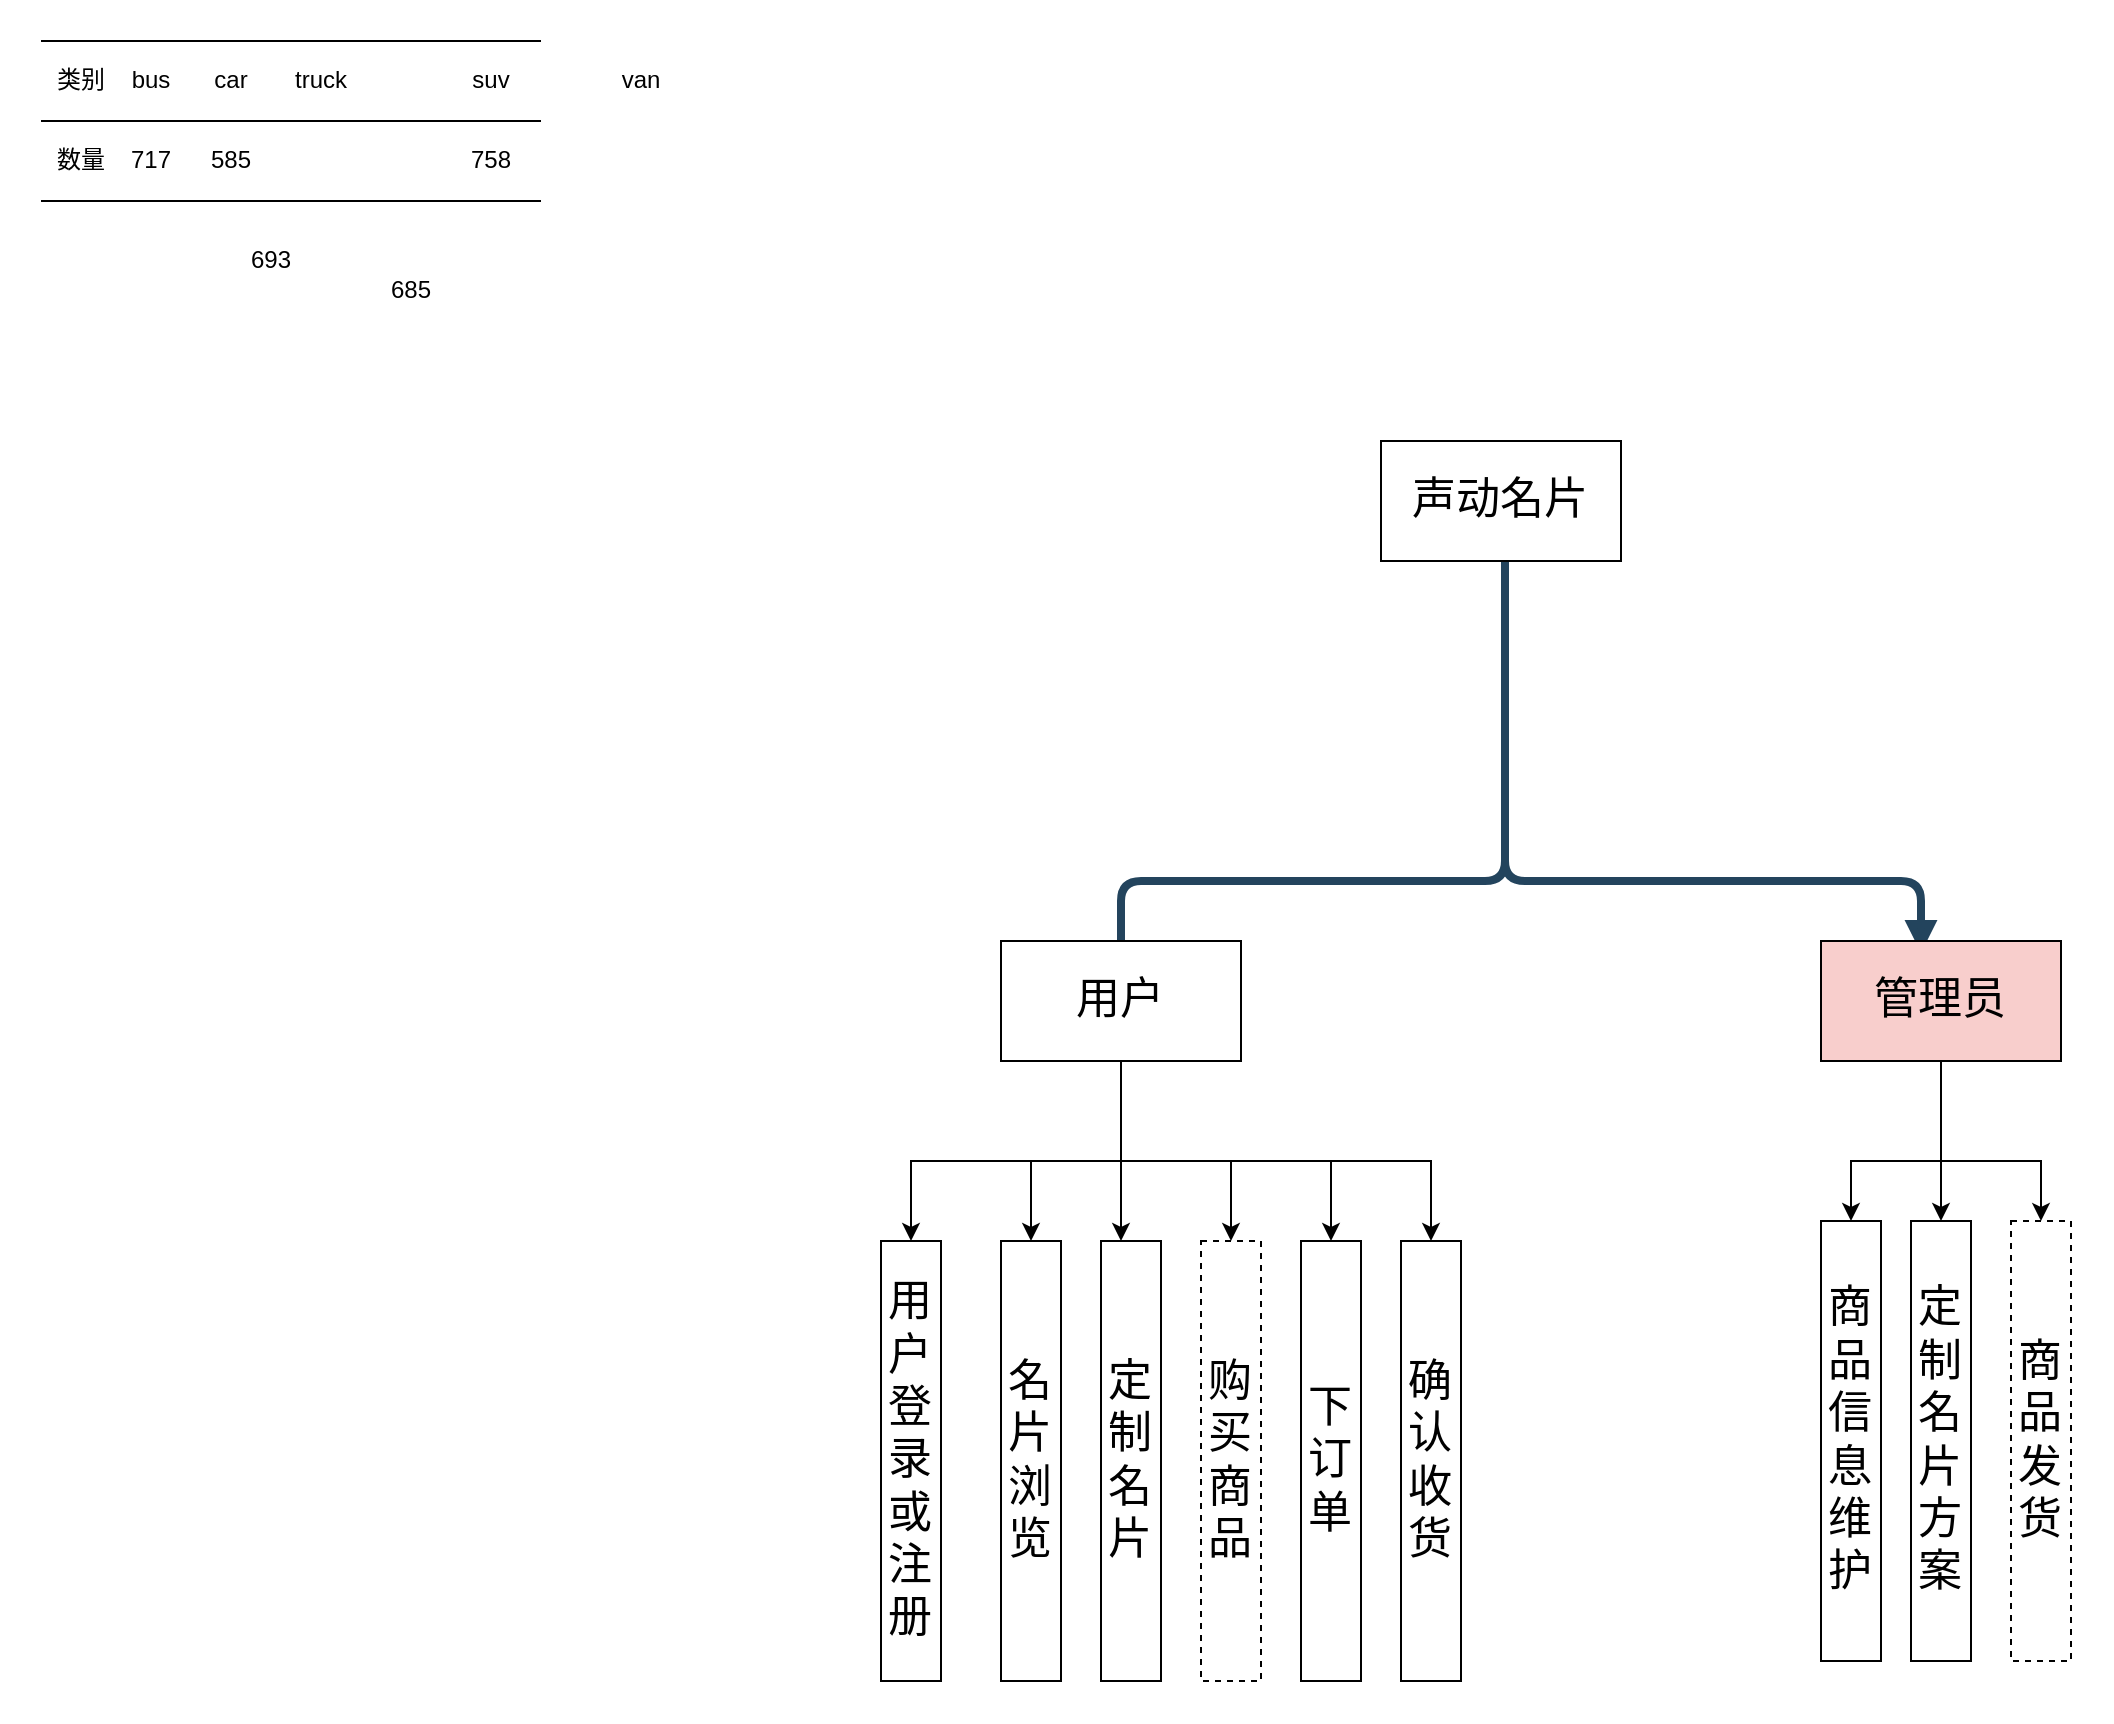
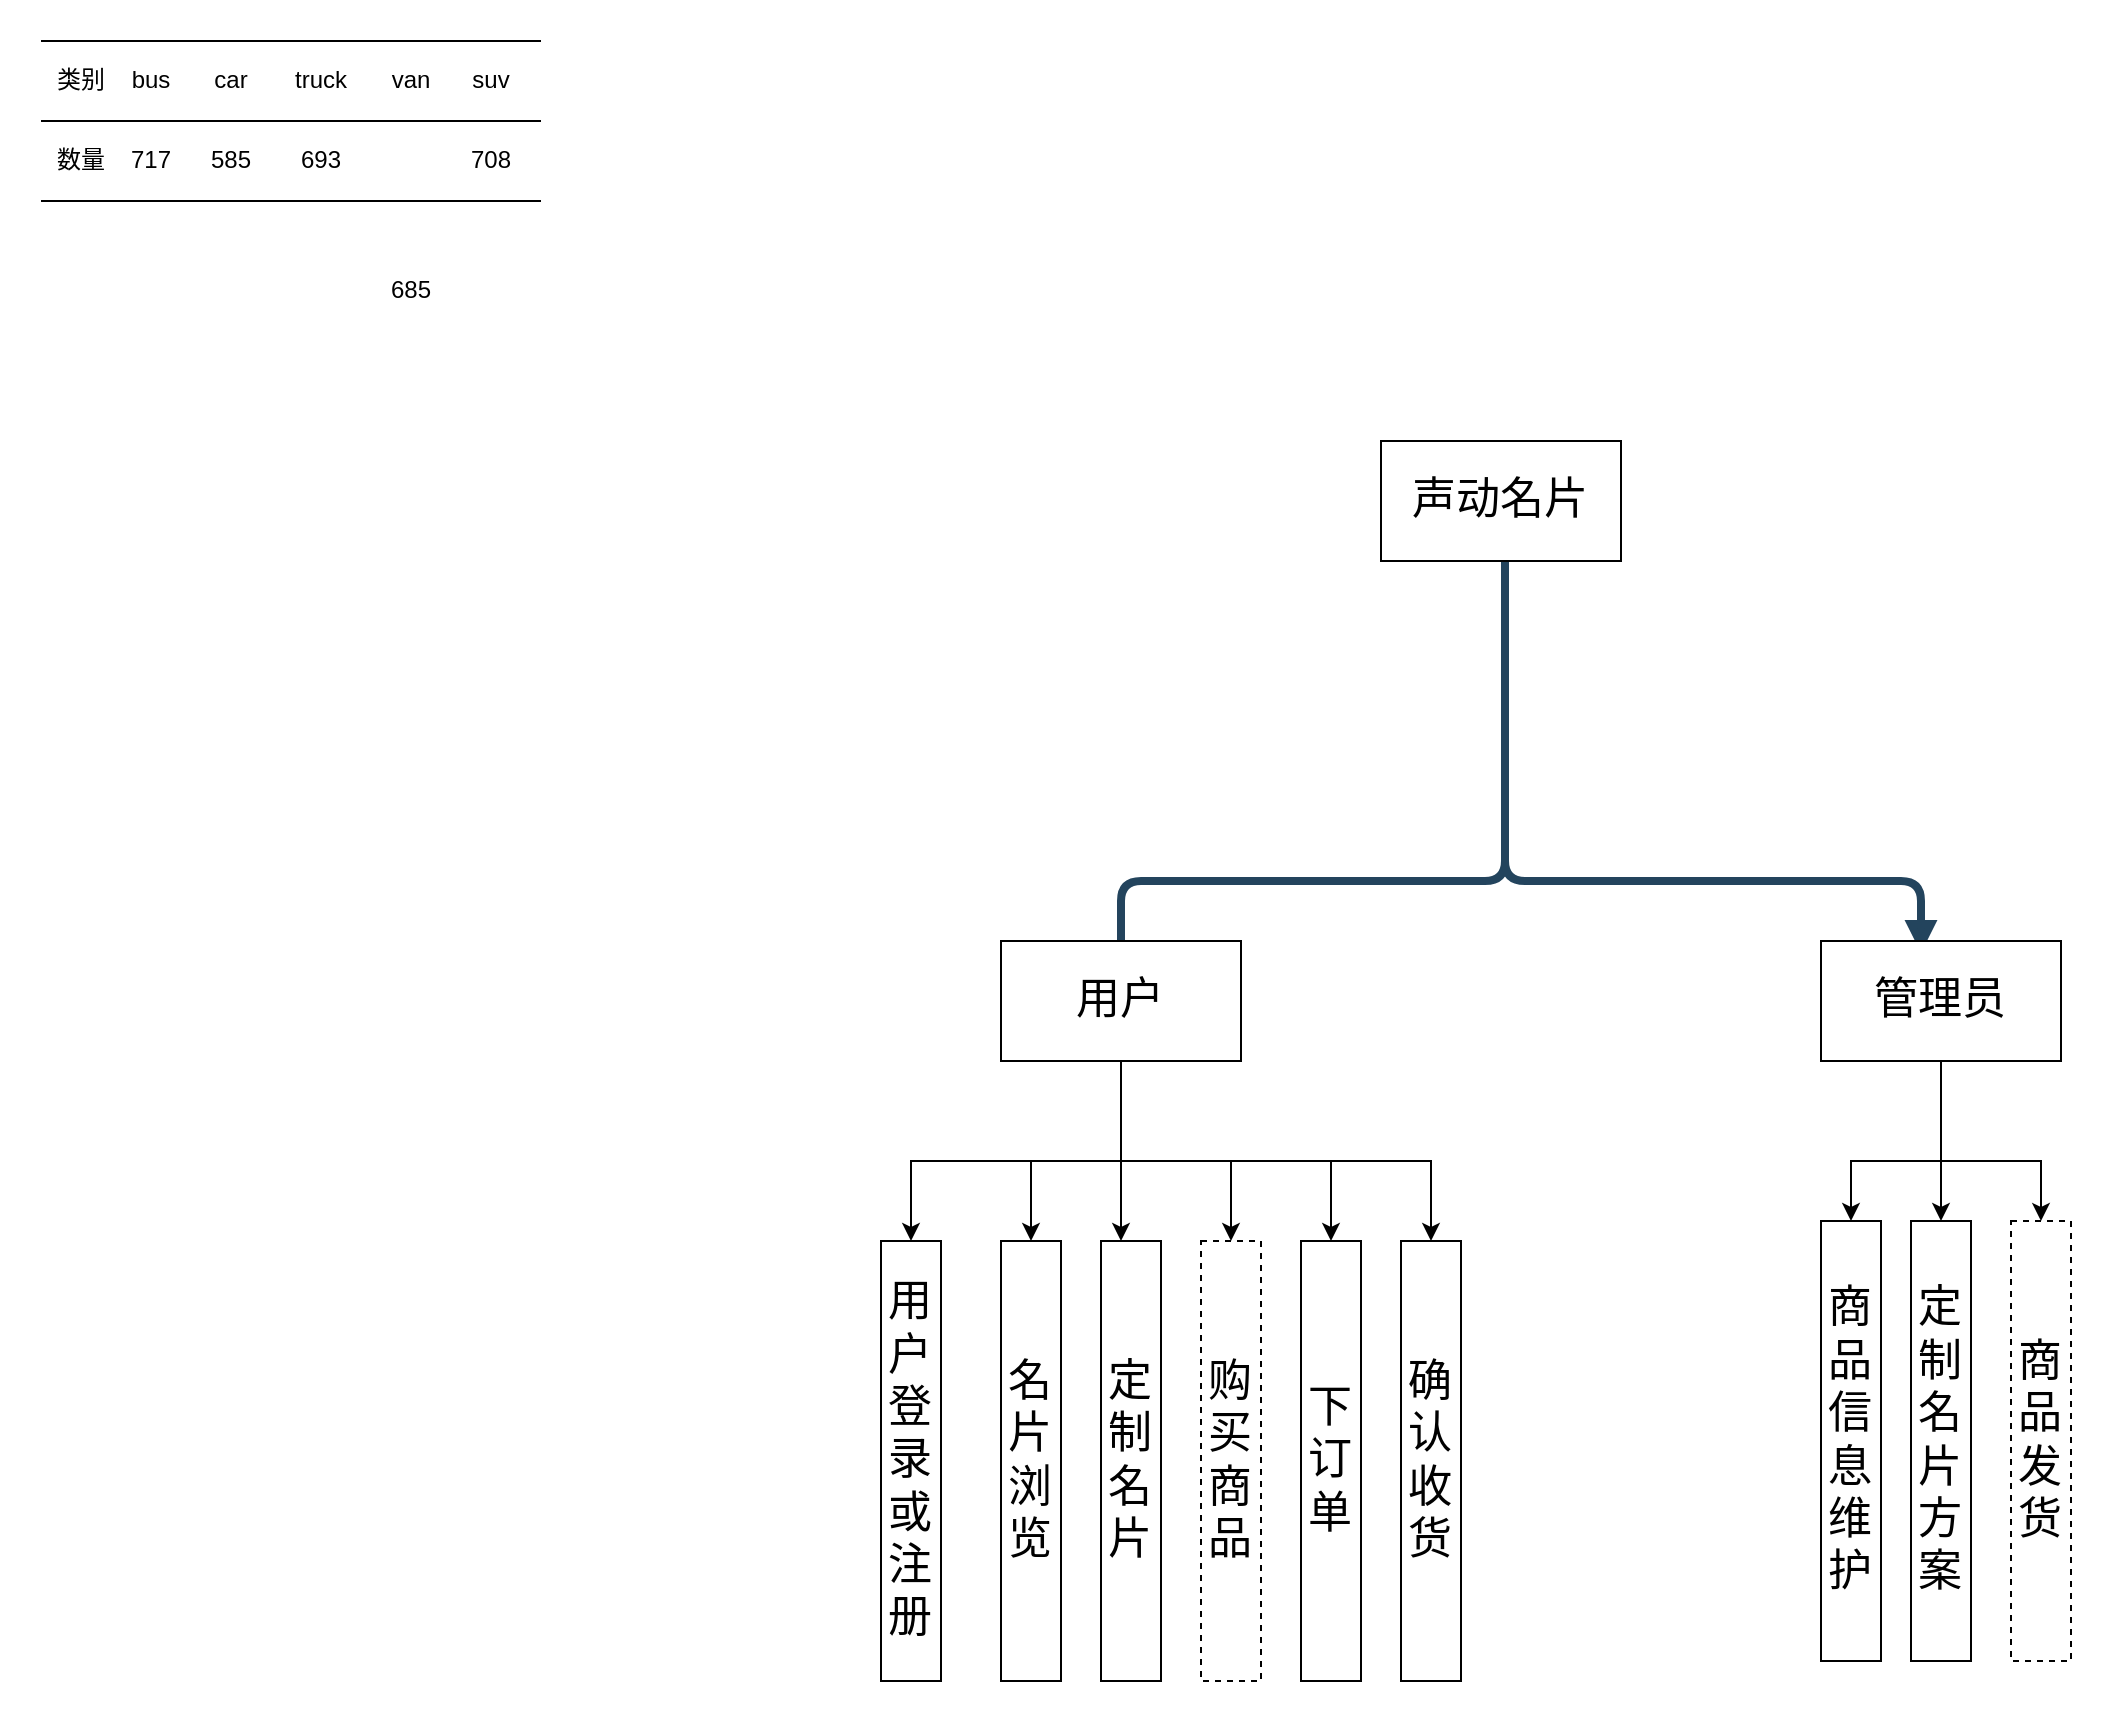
(641, 81) -> (411, 81)
(492, 161) -> (492, 161)
(271, 261) -> (321, 161)
(1941, 1001) -> (1941, 1001)
